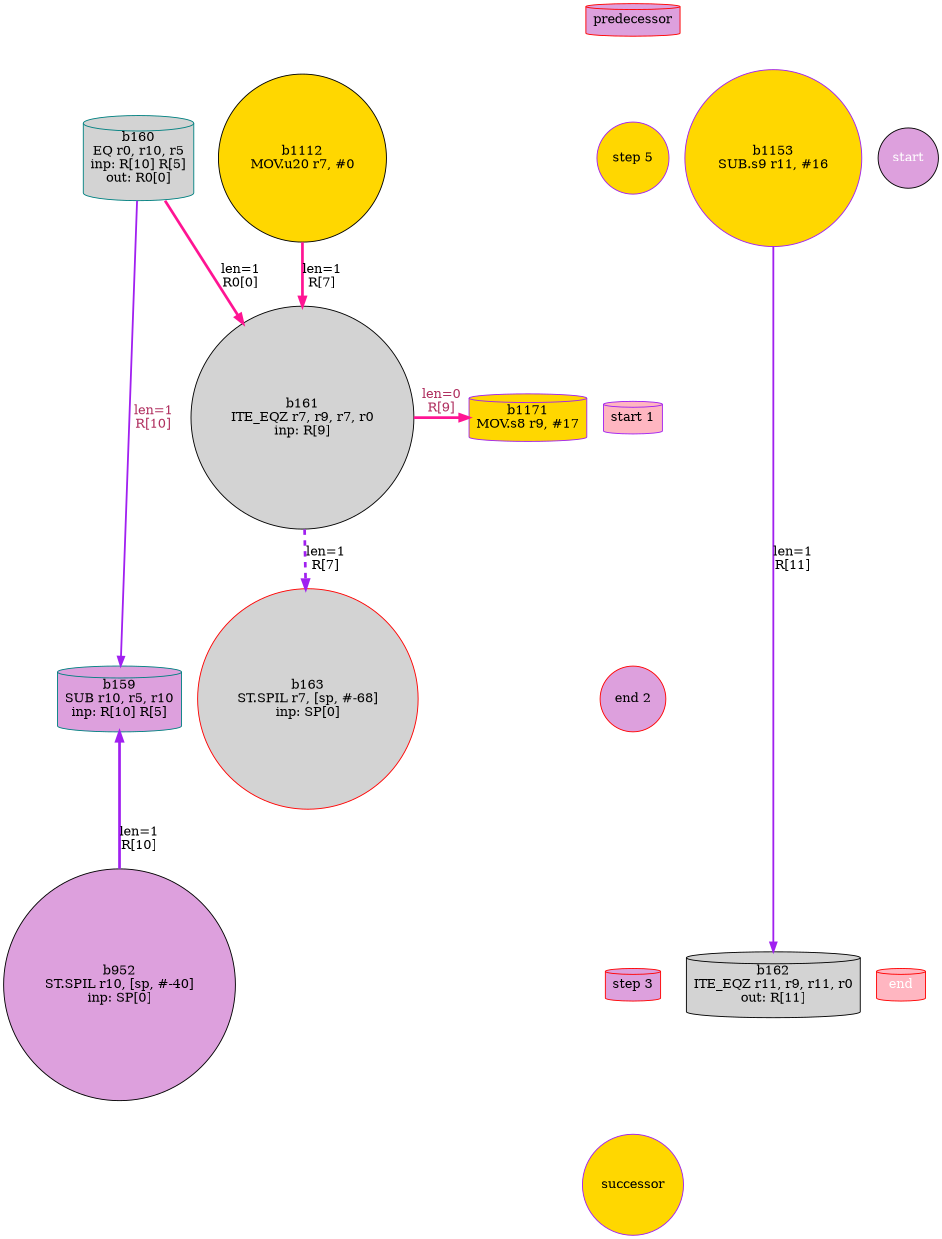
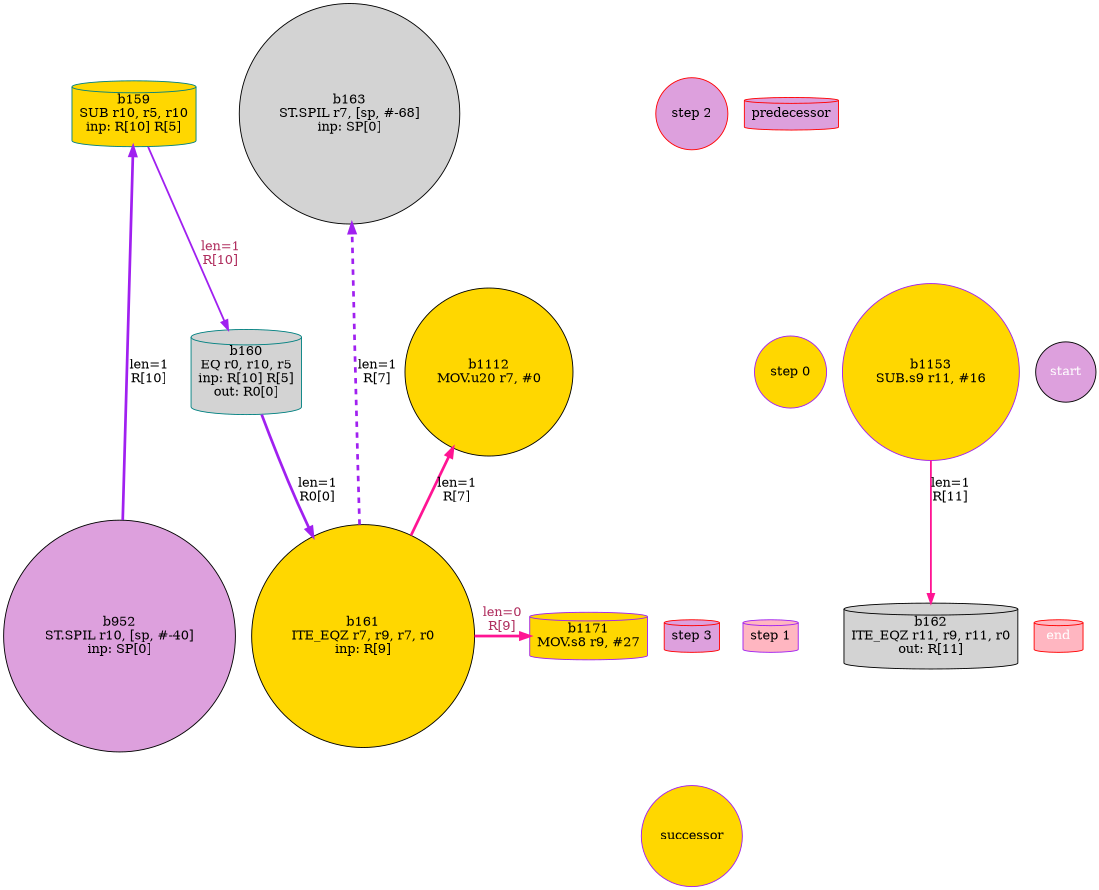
(633, 158) -> (791, 372)
(202, 258) -> (284, 472)
(302, 269) -> (430, 496)
(302, 418) -> (363, 636)
(528, 418) -> (589, 636)
(633, 418) -> (771, 636)
(129, 429) -> (186, 234)
(773, 594) -> (931, 527)
(120, 699) -> (134, 114)
(308, 699) -> (350, 114)
(633, 699) -> (692, 114)
